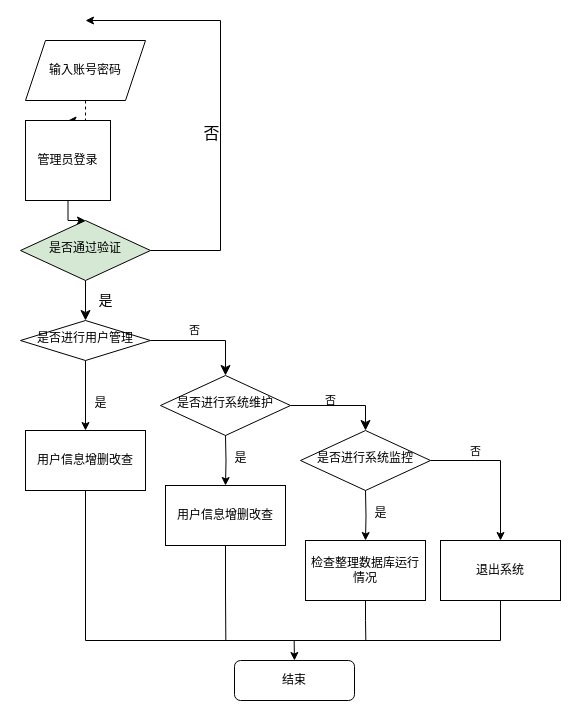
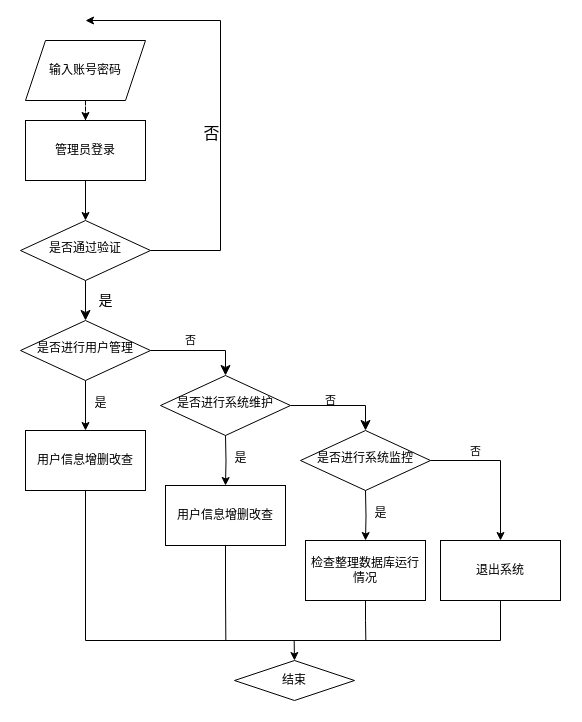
(68, 161) -> (86, 151)
(86, 251) -> (86, 251)
(86, 341) -> (86, 351)
(295, 681) -> (295, 681)
